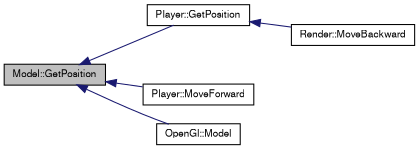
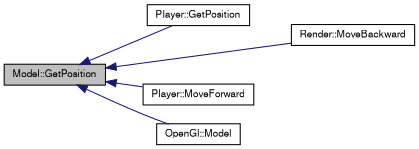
(276, 25) -> (204, 55)
